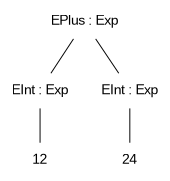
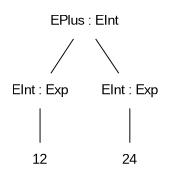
(84, 21) -> (84, 21)
